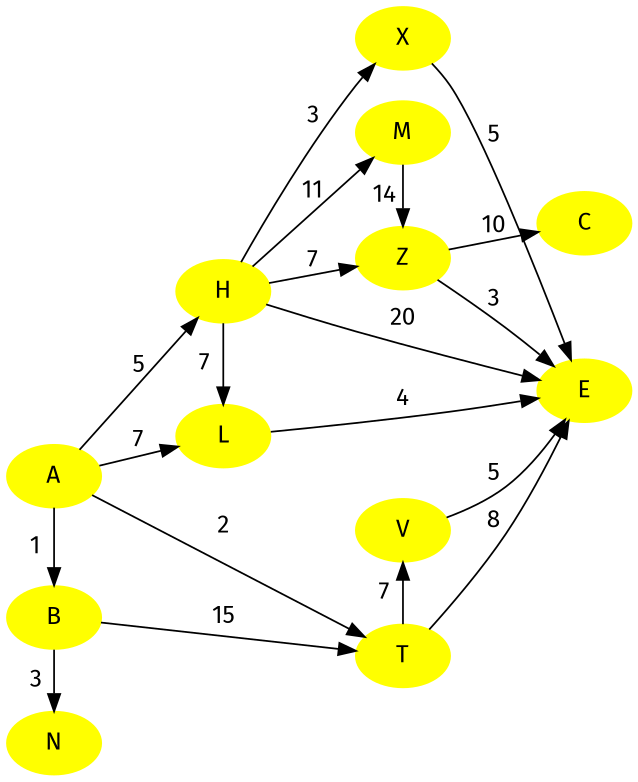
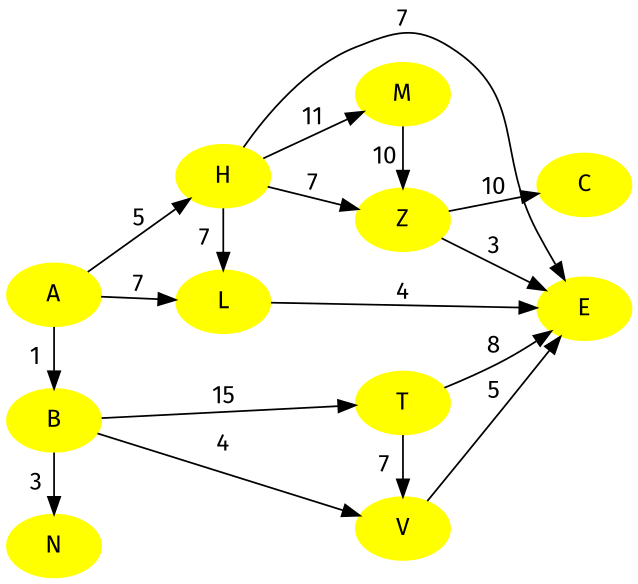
(403, 38) -> none
(385, 195) -> (385, 157)
(403, 318) -> (403, 20)
none -> (220, 472)
(221, 562) -> none
